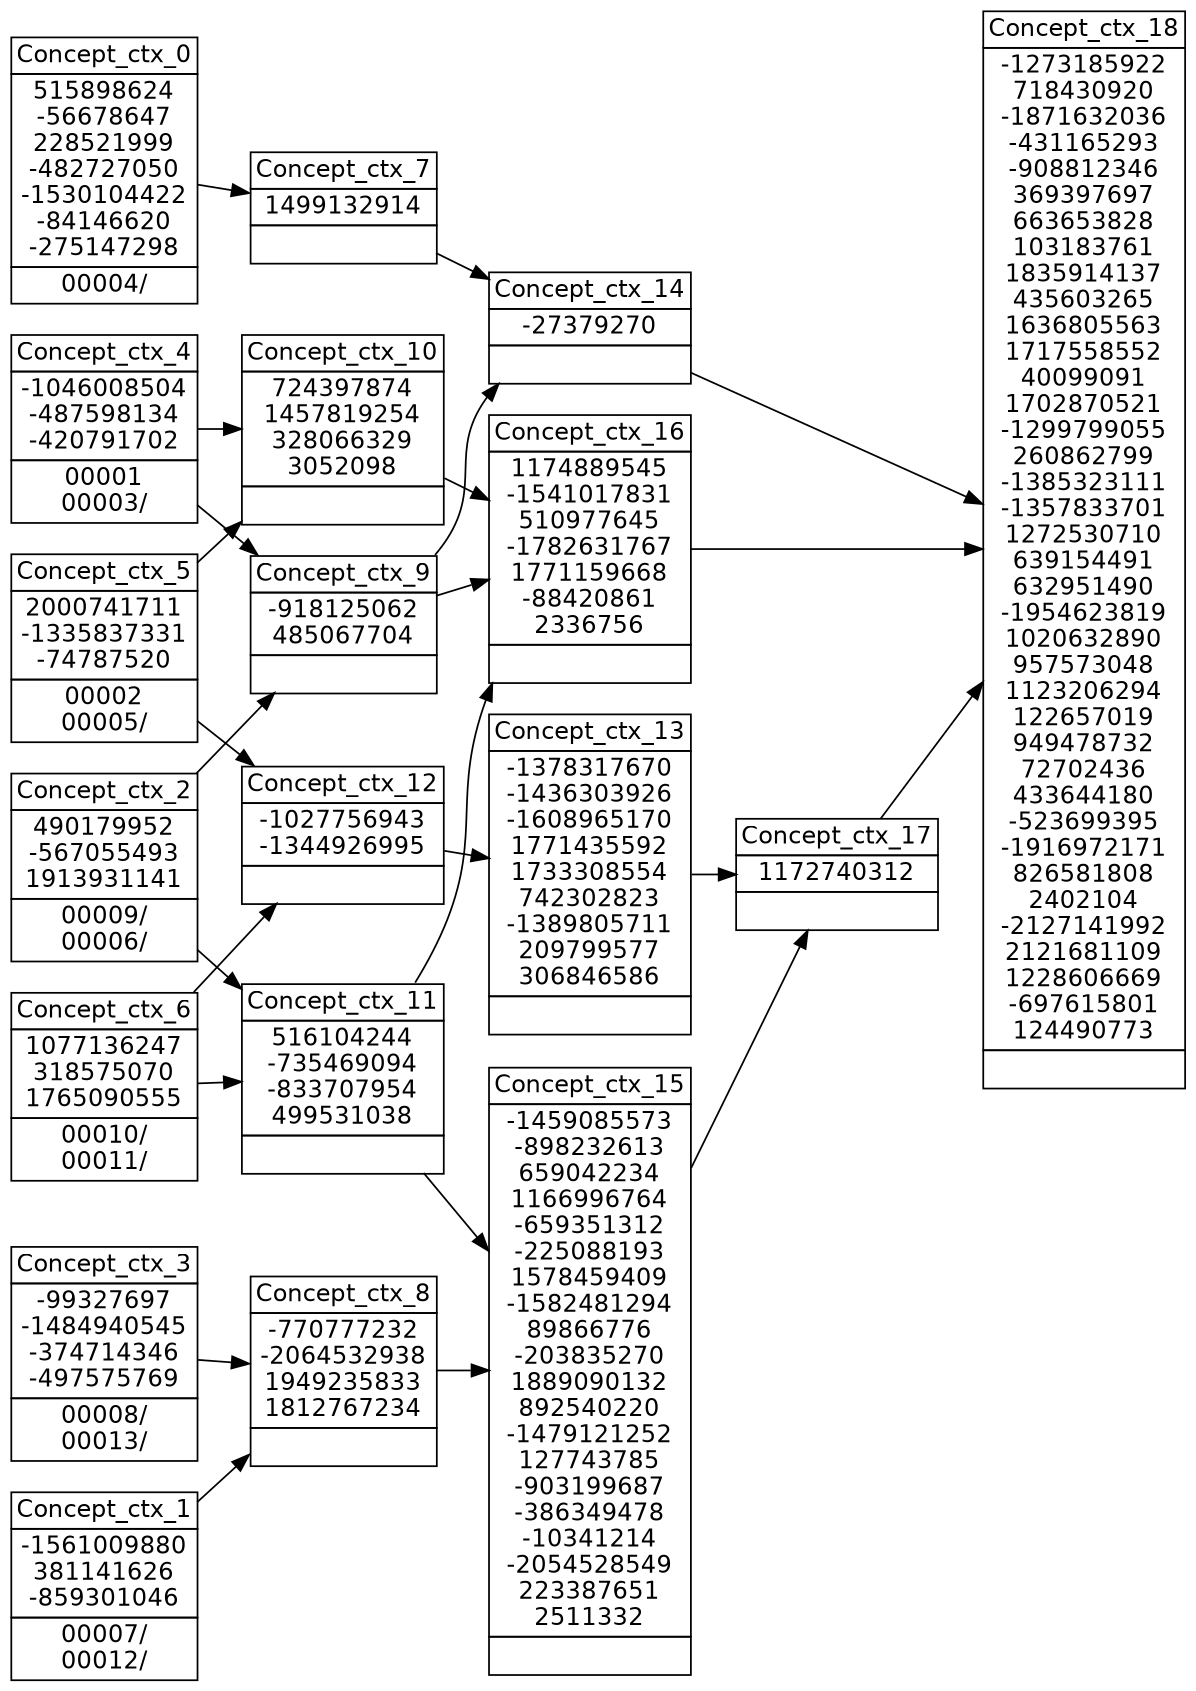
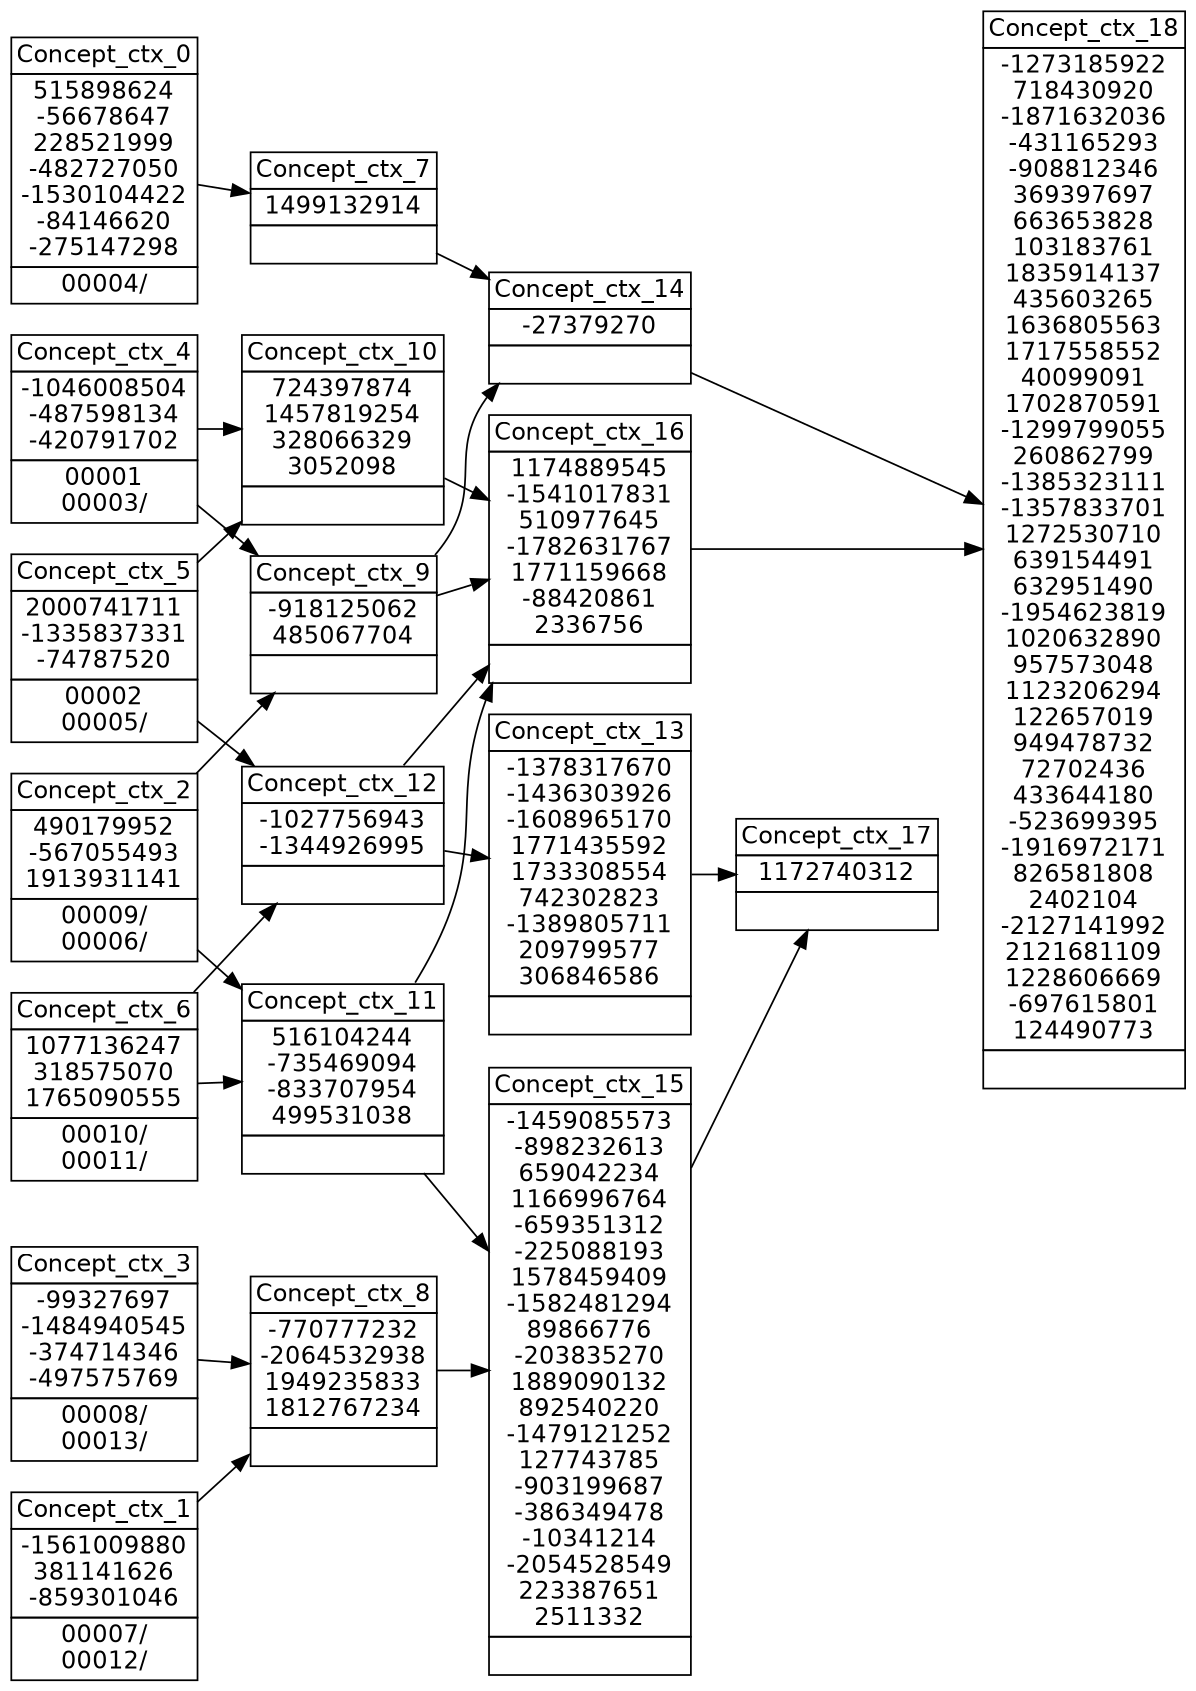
(1084, 405) -> (1084, 405)
none -> (440, 722)
(927, 757) -> none
